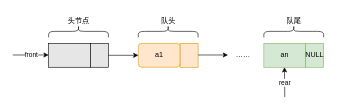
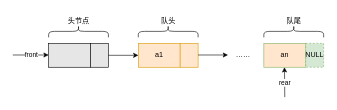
(159, 56) -> (159, 56)
(285, 56) -> (285, 56)
(315, 56) -> (315, 56)
